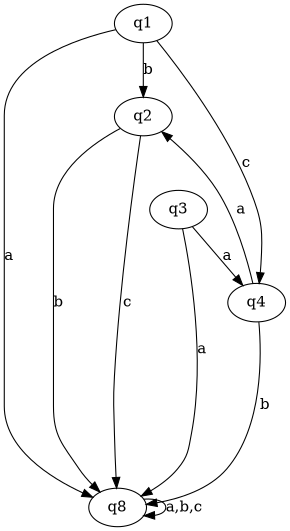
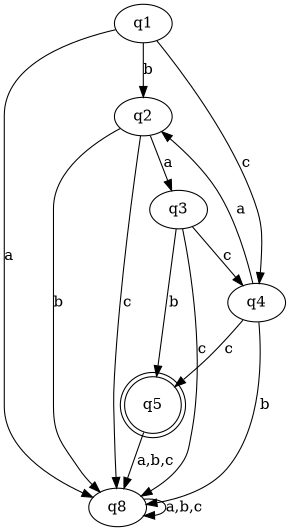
none -> (159, 158)
(227, 256) -> (227, 256)
(202, 349) -> (202, 349)
none -> (153, 405)
